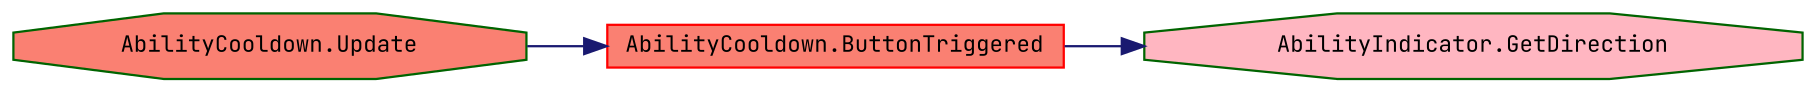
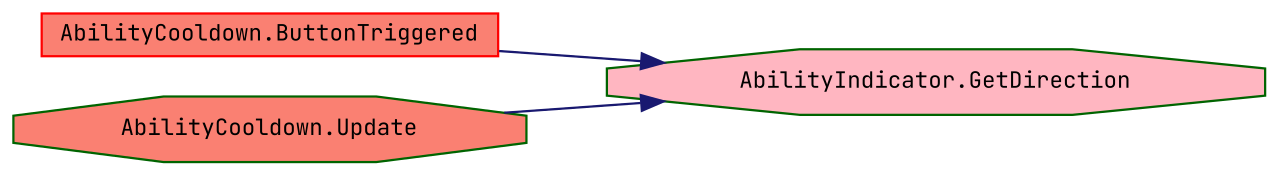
(556, 46) -> (572, 108)
